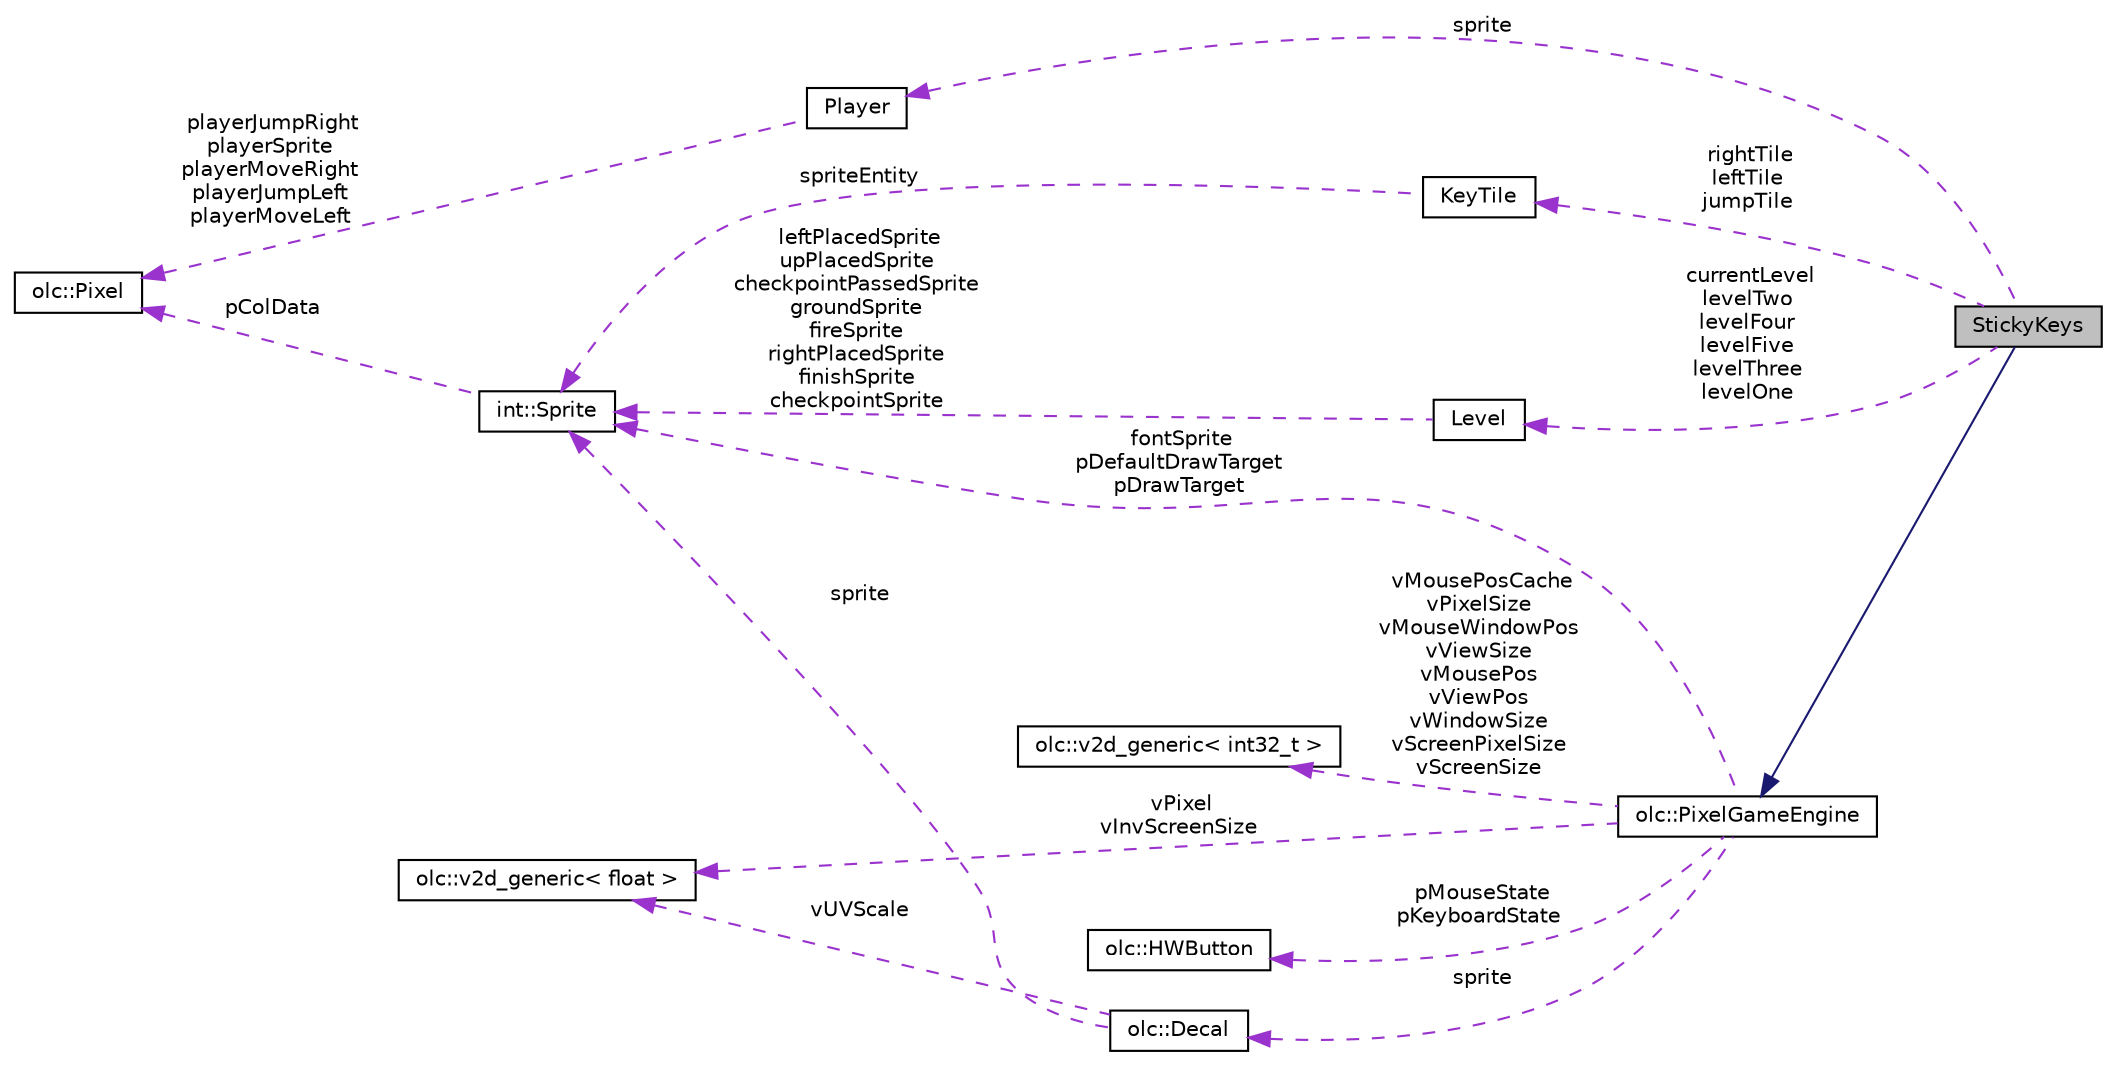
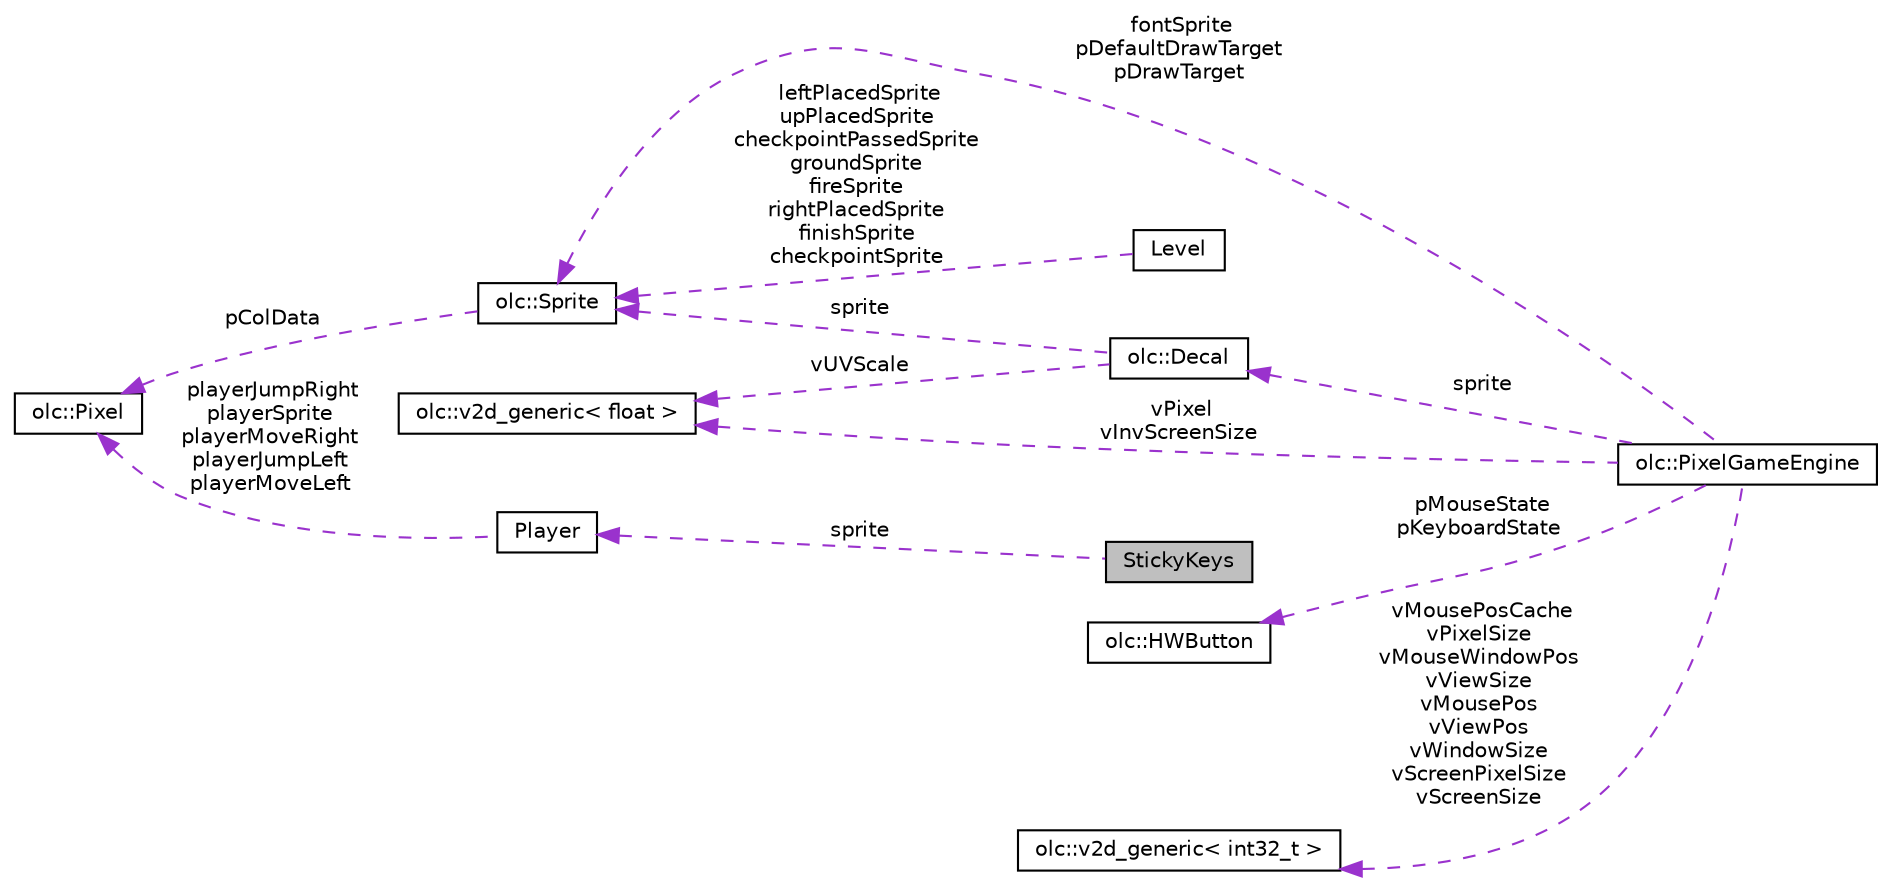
(1479, 197) -> none
(547, 411) -> (547, 303)
(1780, 423) -> none
(1893, 562) -> none
